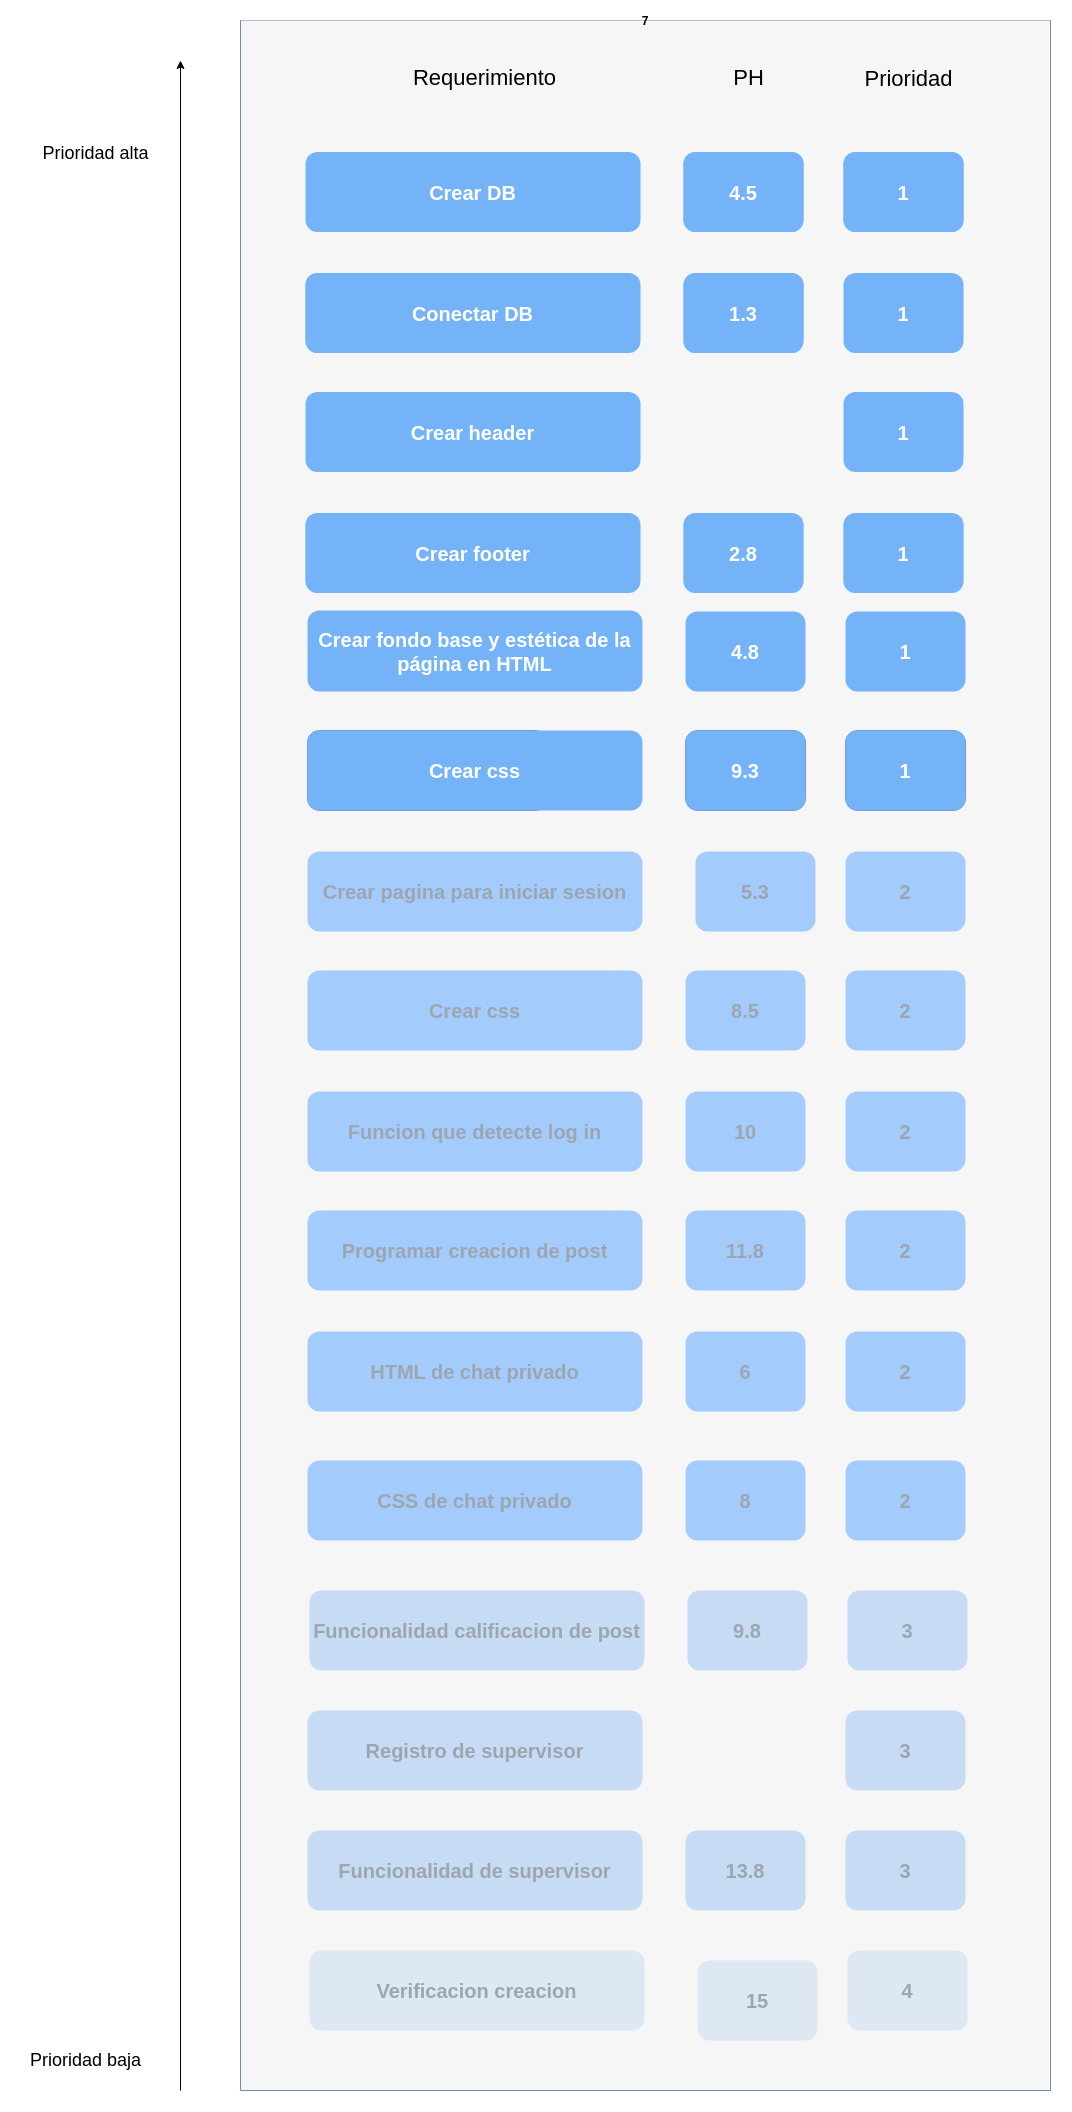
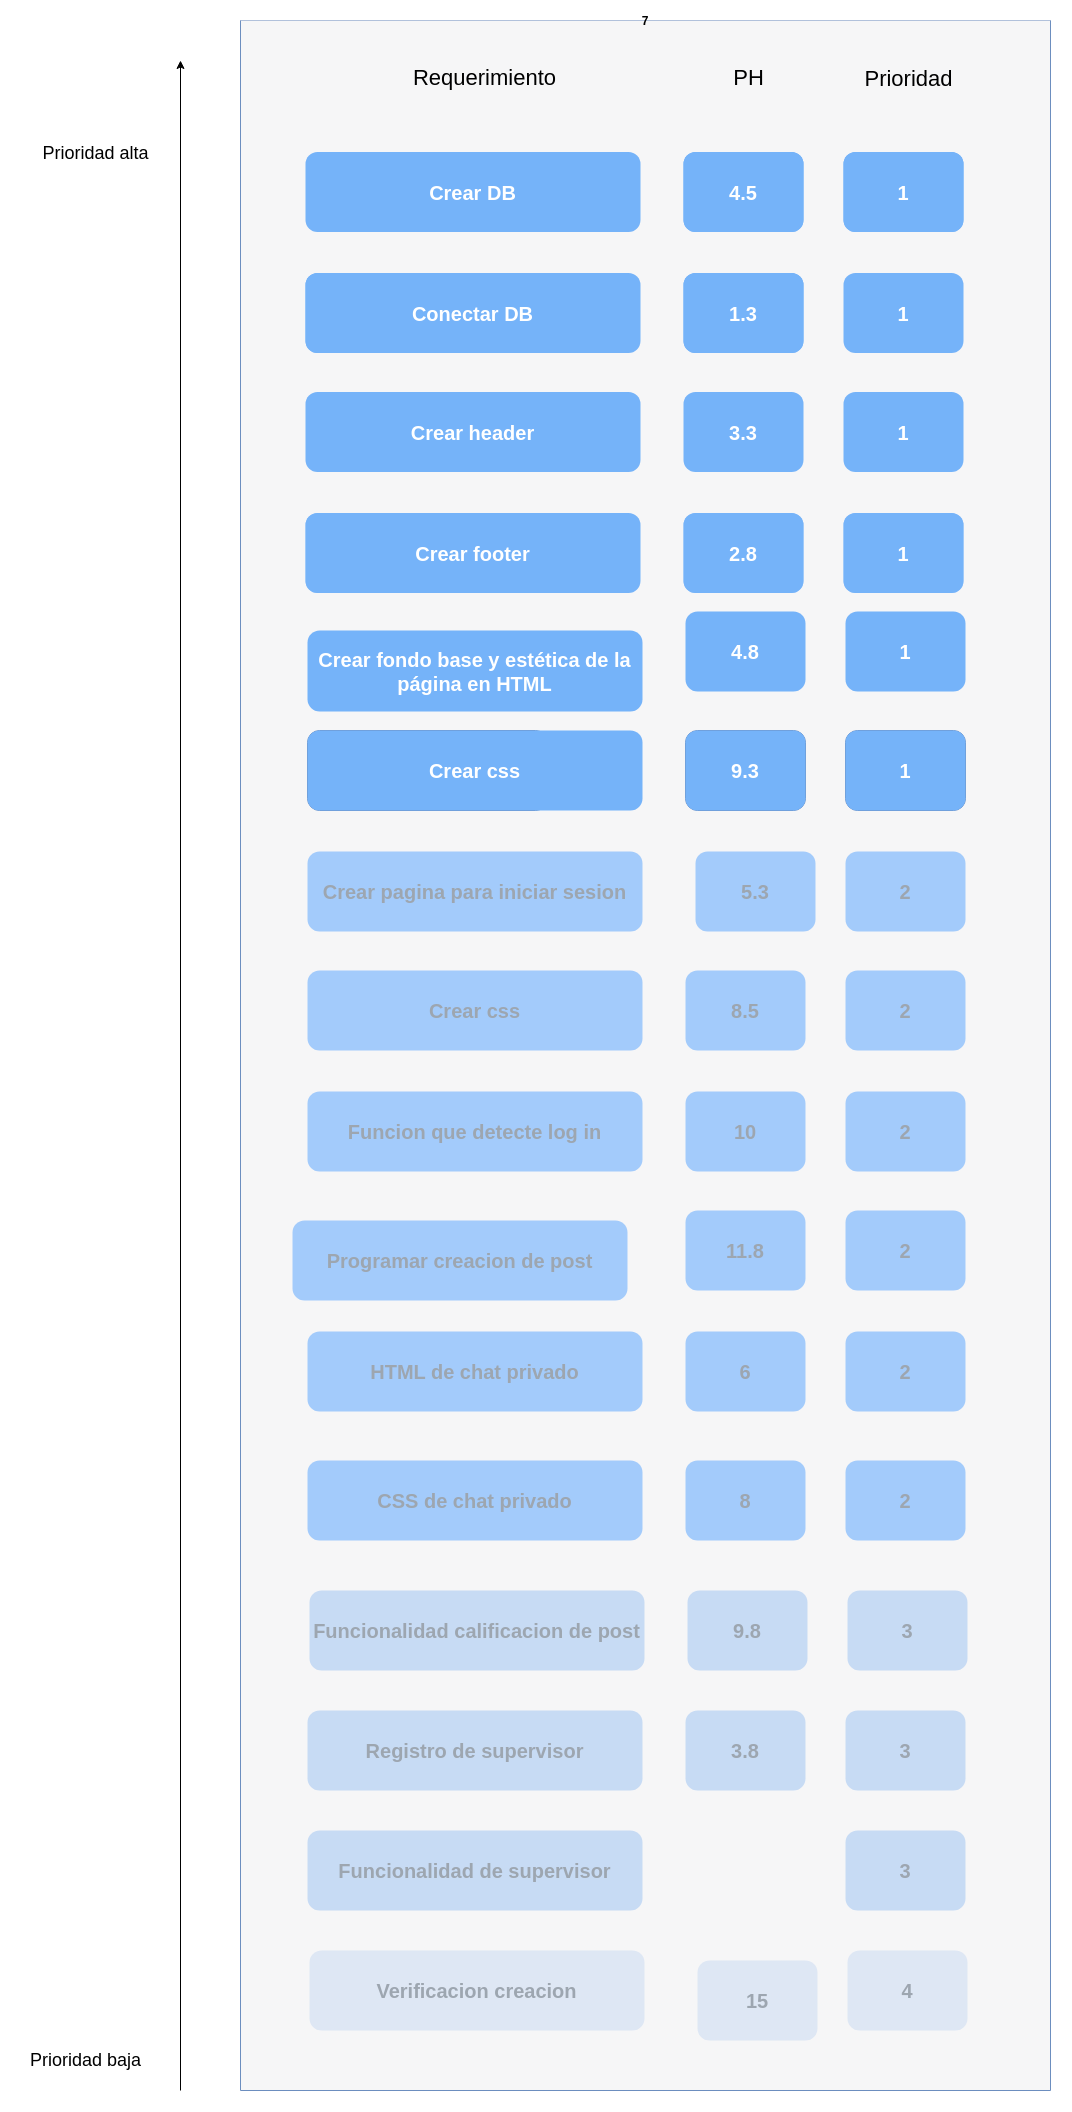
none -> (744, 432)
(475, 651) -> (475, 671)
(475, 1251) -> (460, 1261)
none -> (746, 1751)
(746, 1871) -> none
